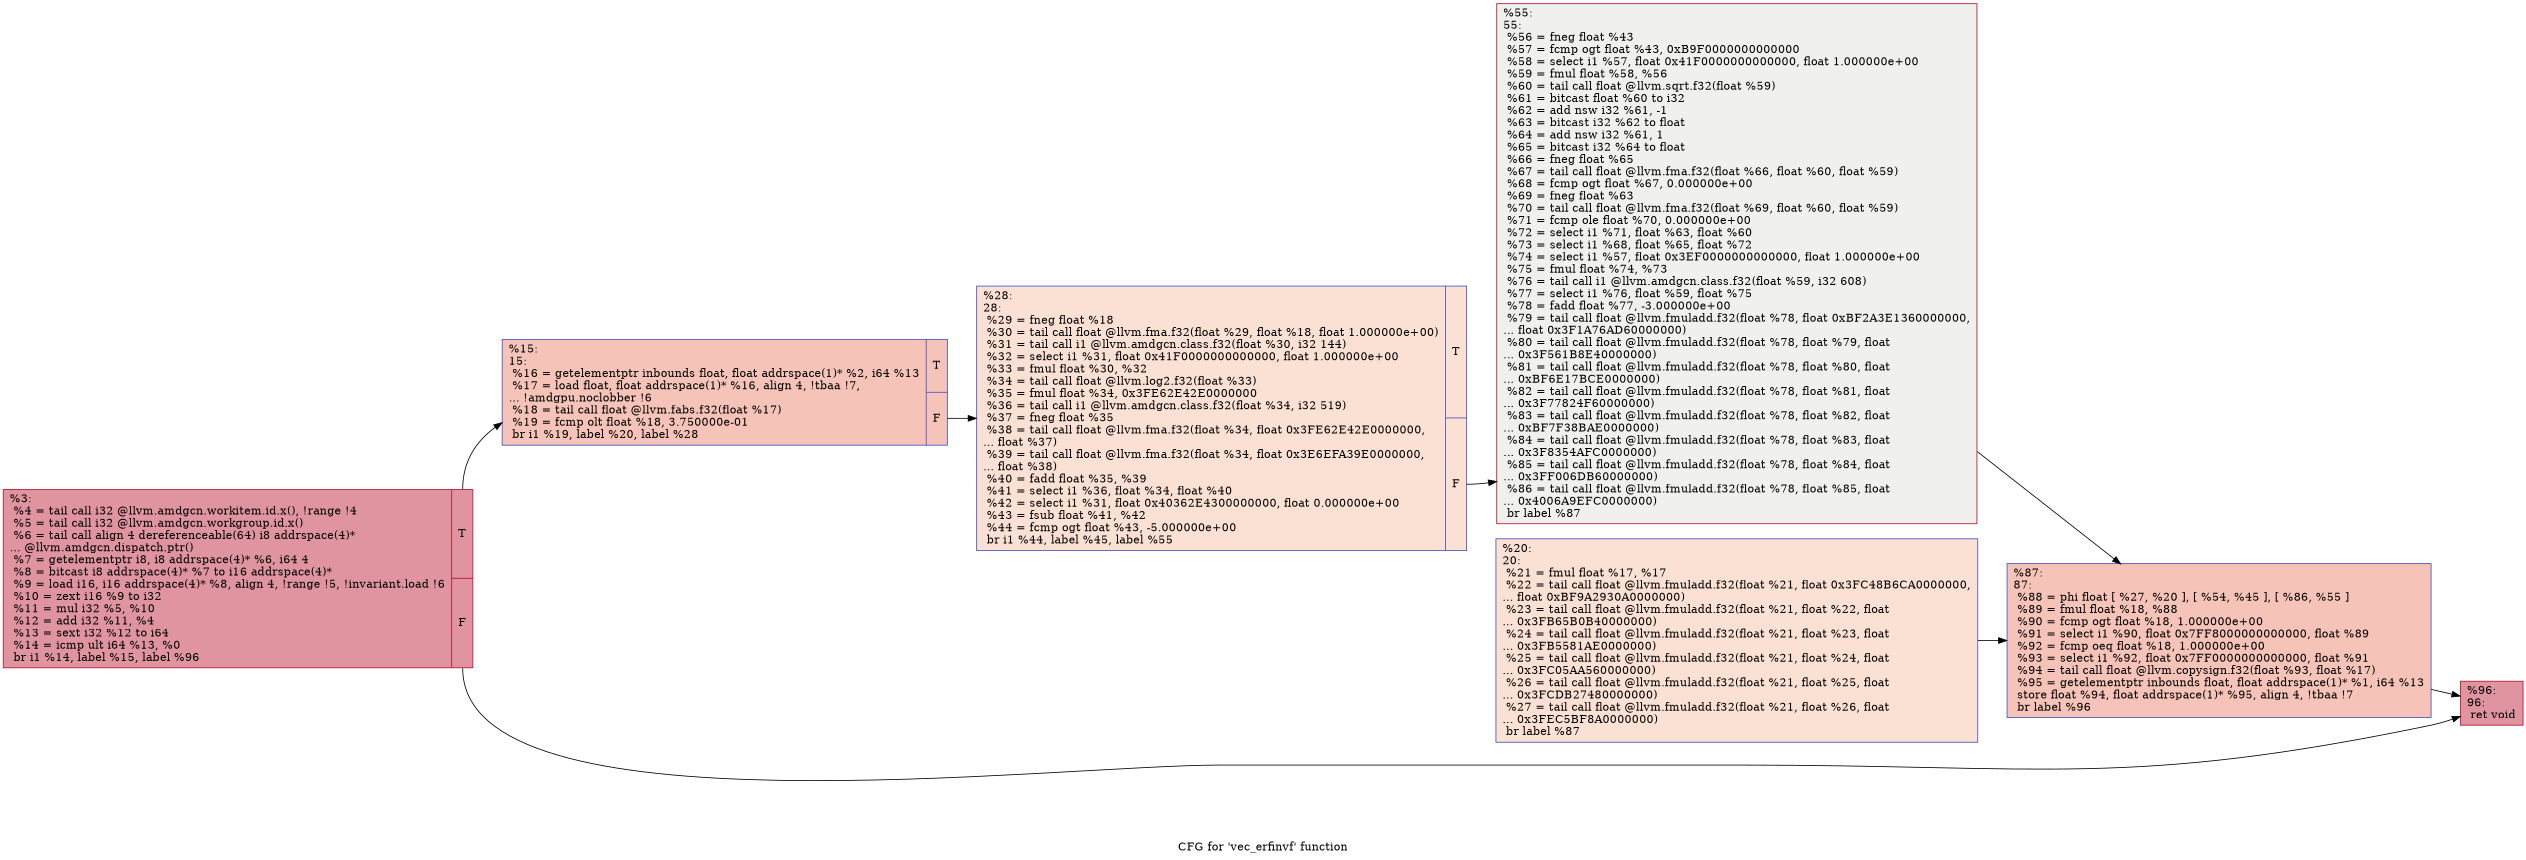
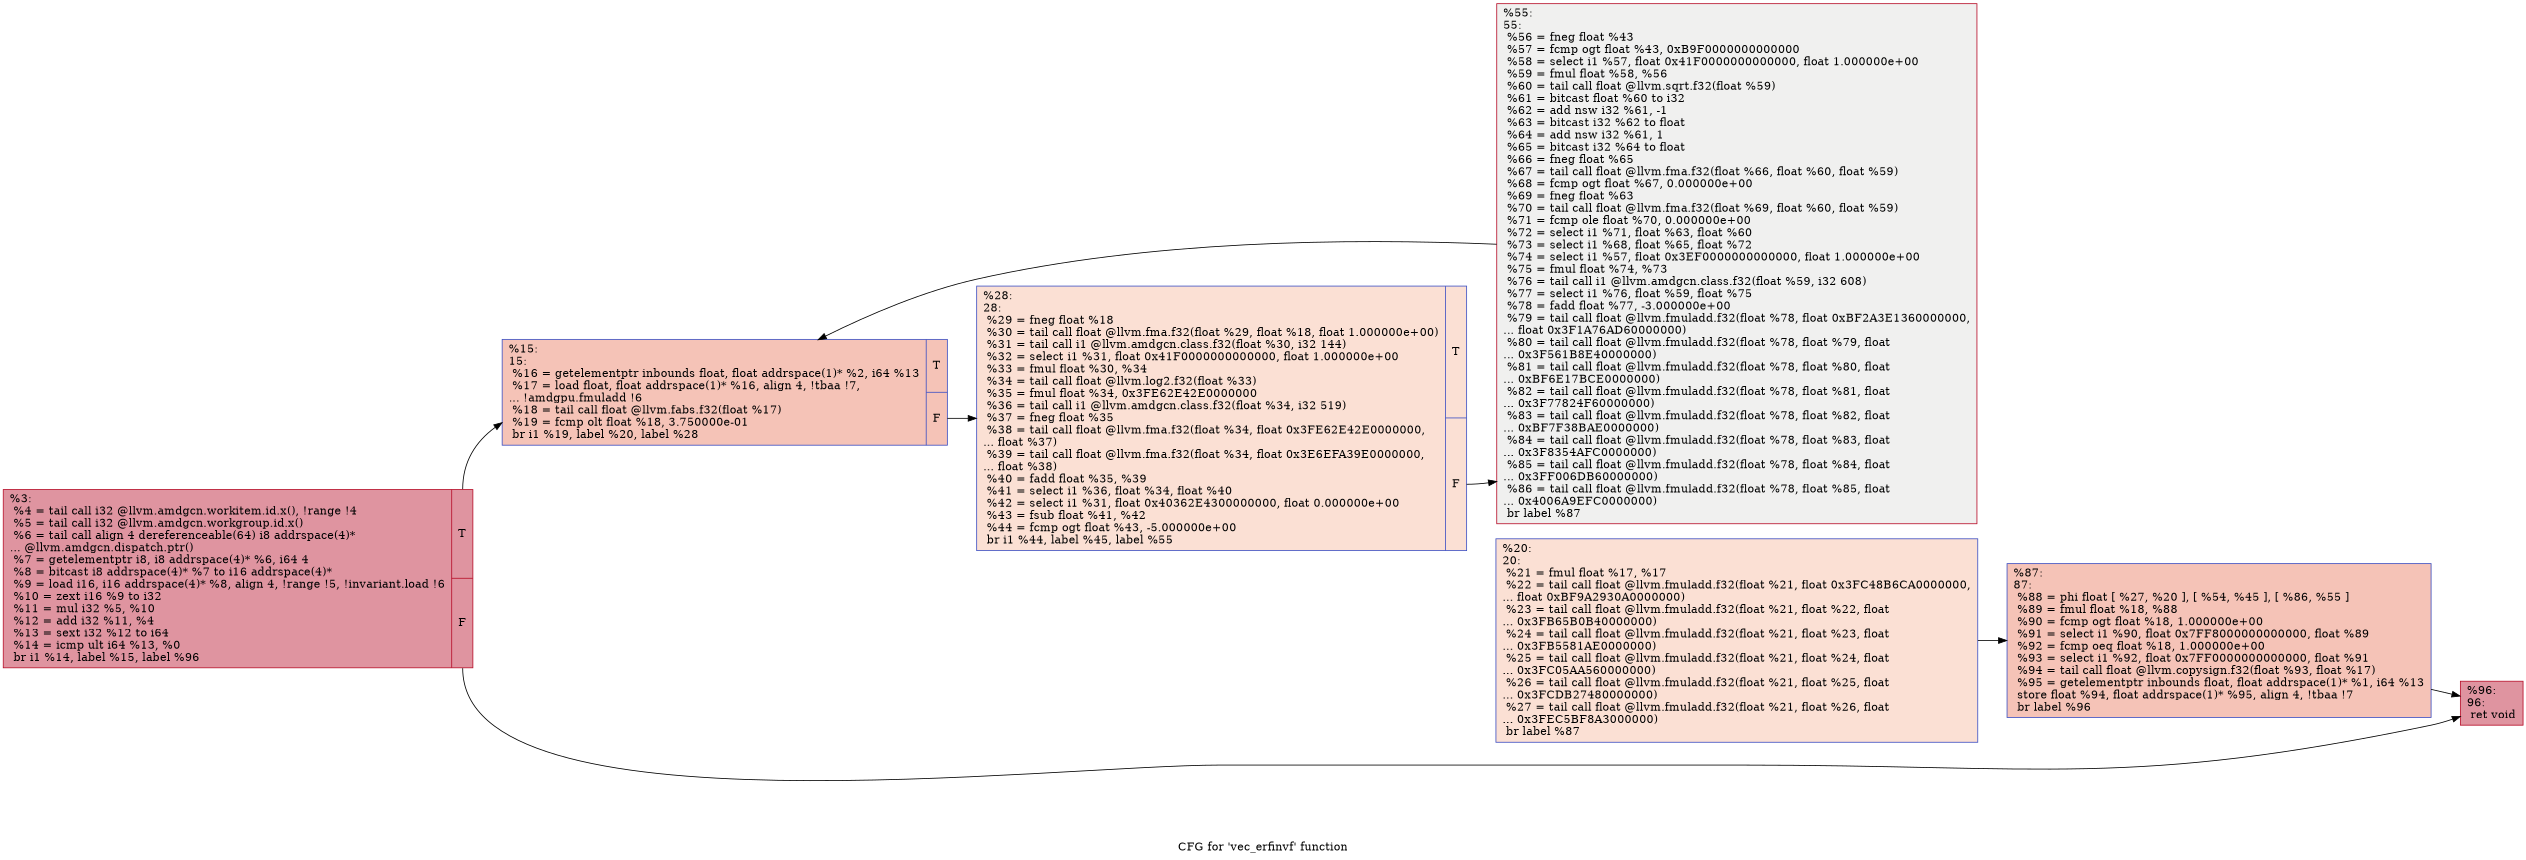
(1065, 369) -> (1065, 369)
(581, 398) -> (576, 398)
(2046, 505) -> (1155, 252)
(1581, 719) -> (1581, 719)
